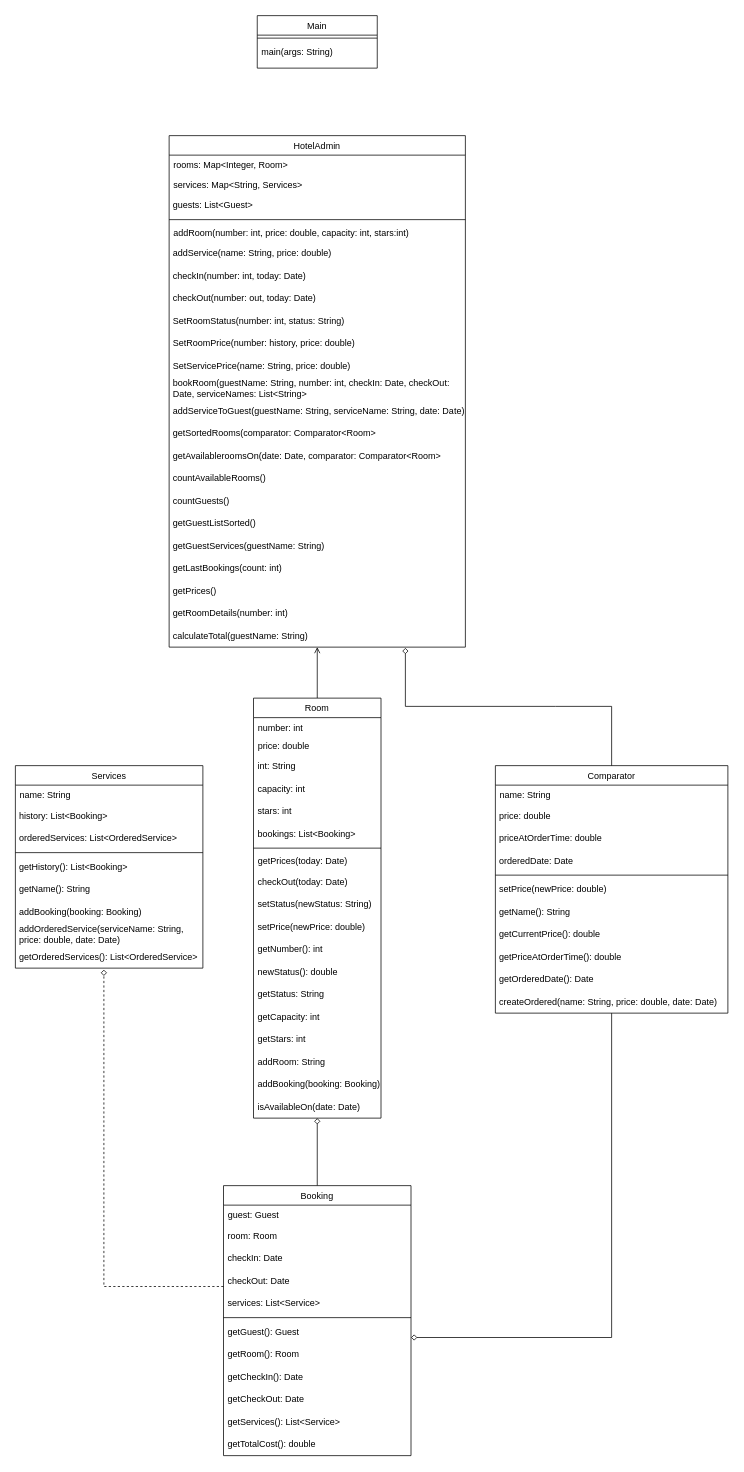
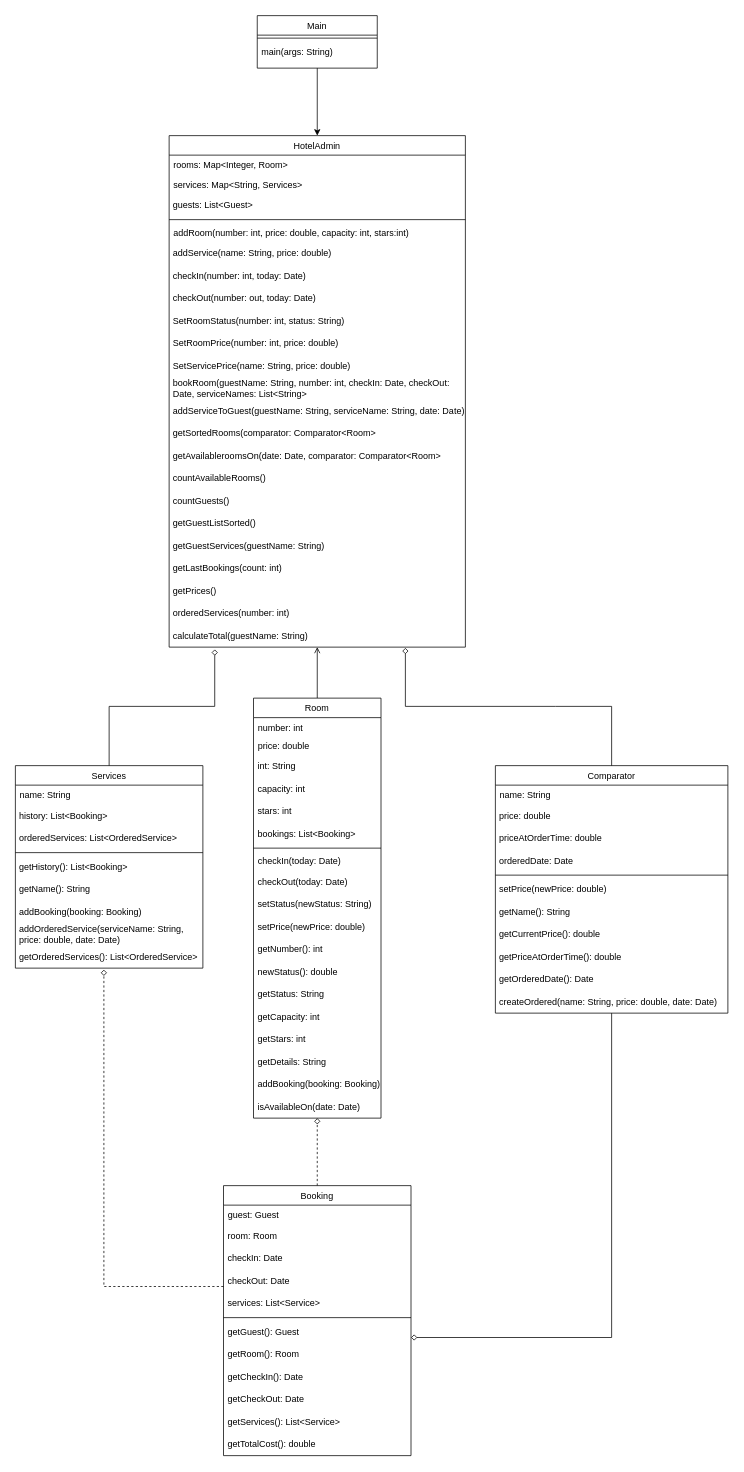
none -> (317, 99)
(270, 343) -> (260, 343)
(233, 613) -> (237, 613)
none -> (157, 706)
(310, 861) -> (306, 861)
(290, 1062) -> (295, 1062)
(317, 1154) -> (317, 1154)
